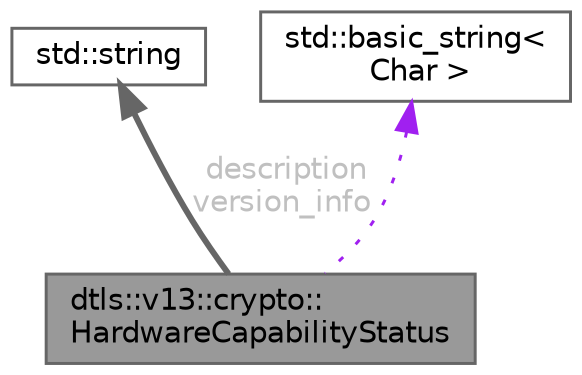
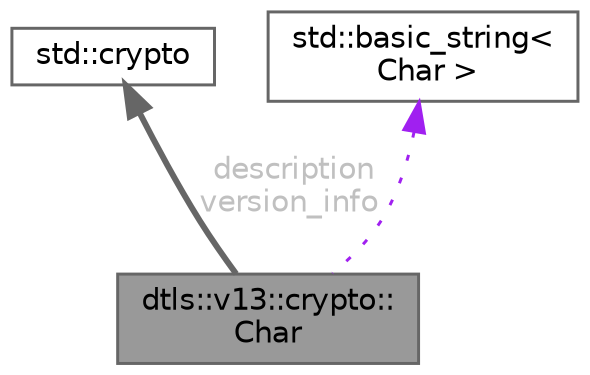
(109, 57) -> (113, 57)
(261, 319) -> (268, 319)
